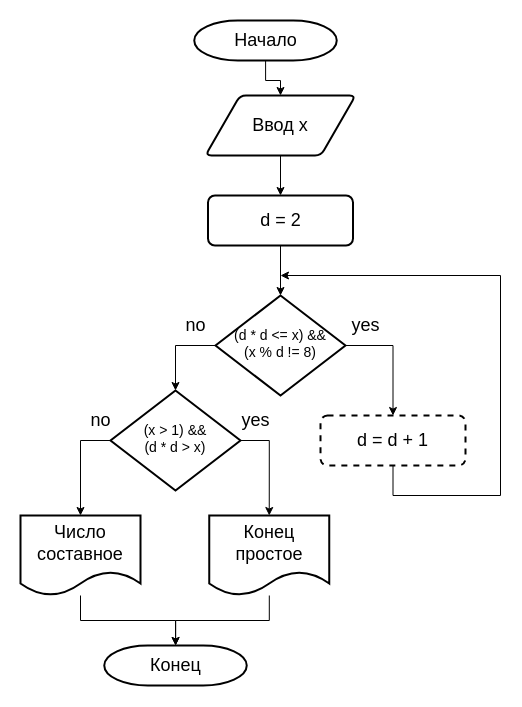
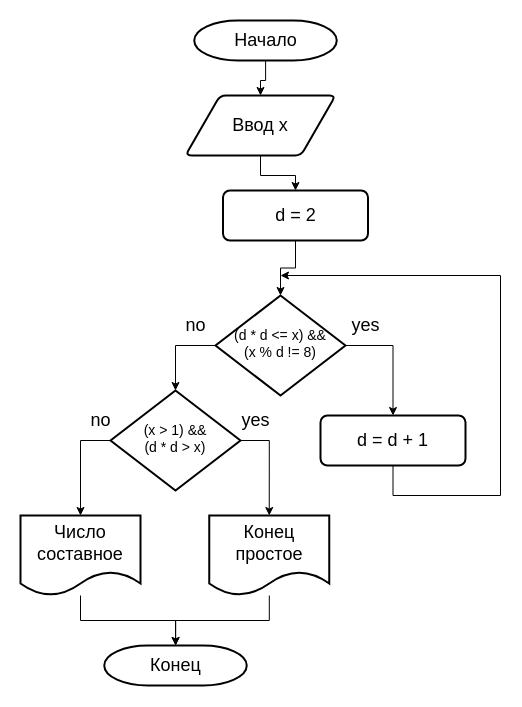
(281, 126) -> (261, 126)
(281, 221) -> (296, 216)
(393, 441) -> (393, 441)
